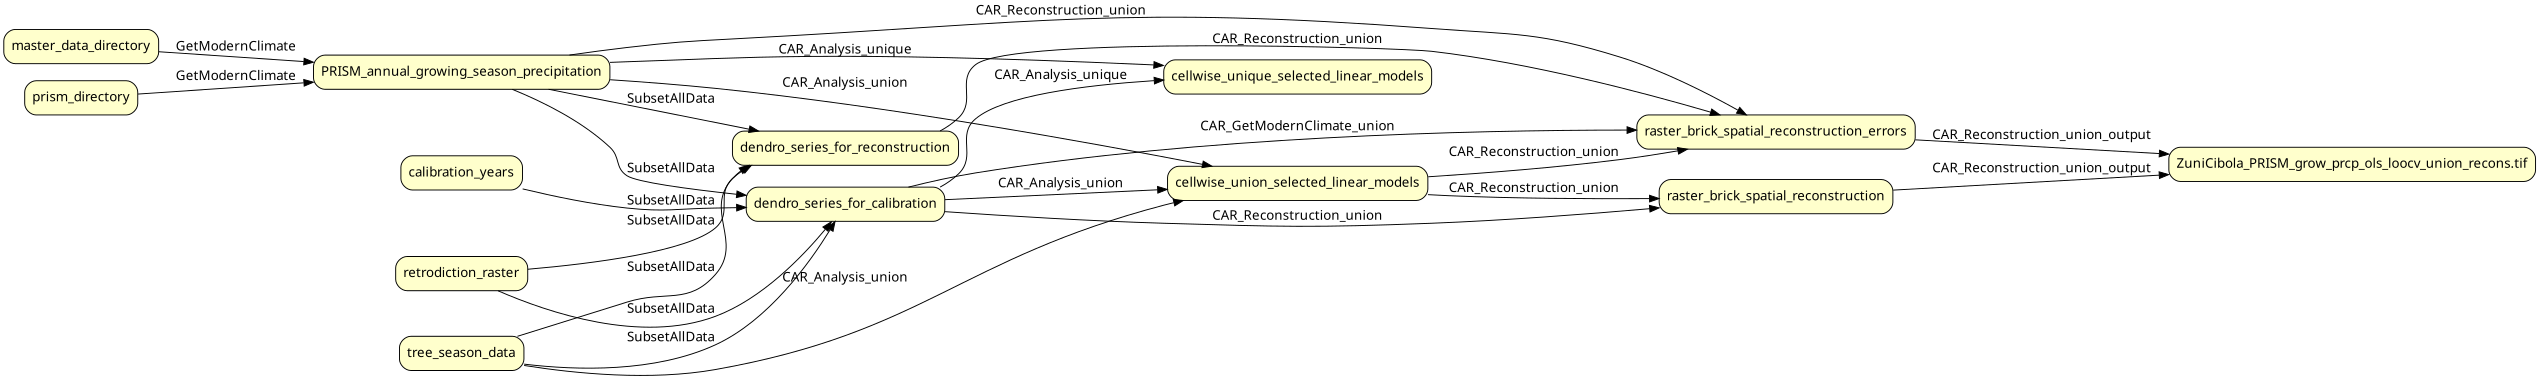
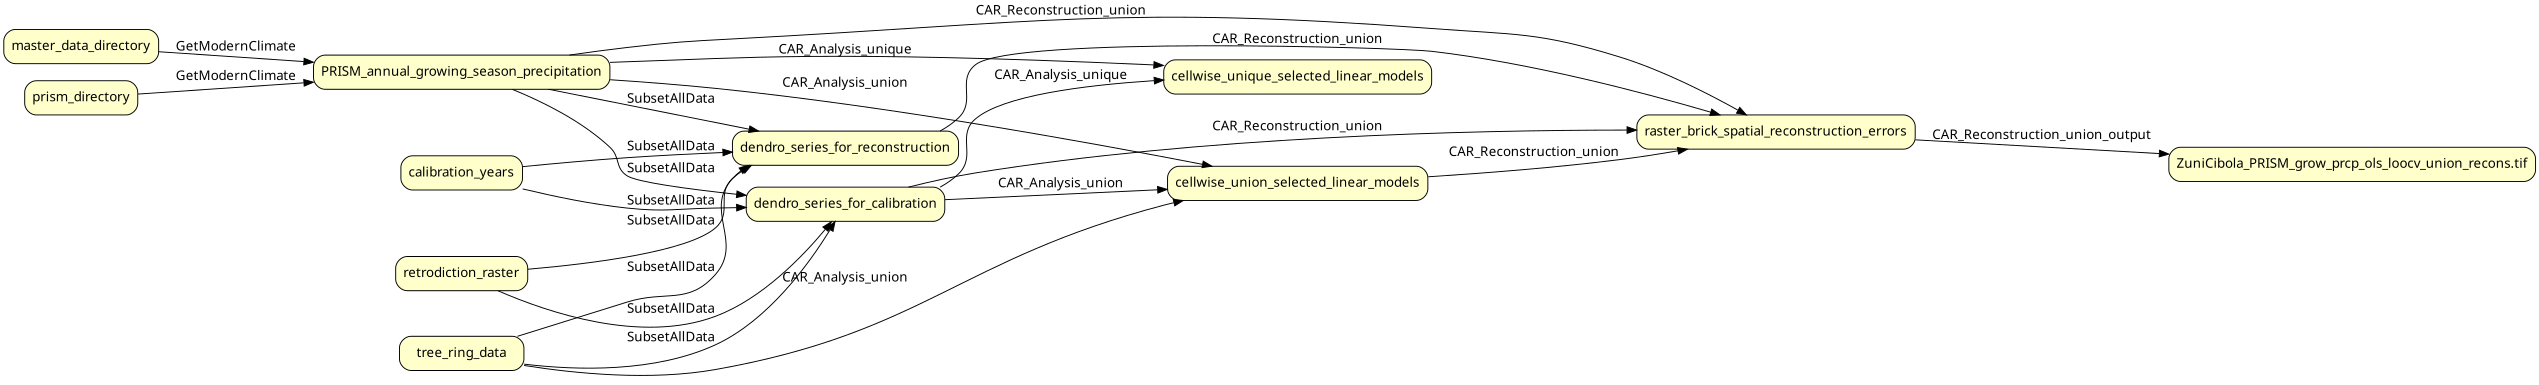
(1298, 127) -> (1298, 127)
none -> (623, 158)
(1776, 197) -> none
(462, 353) -> (462, 353)
